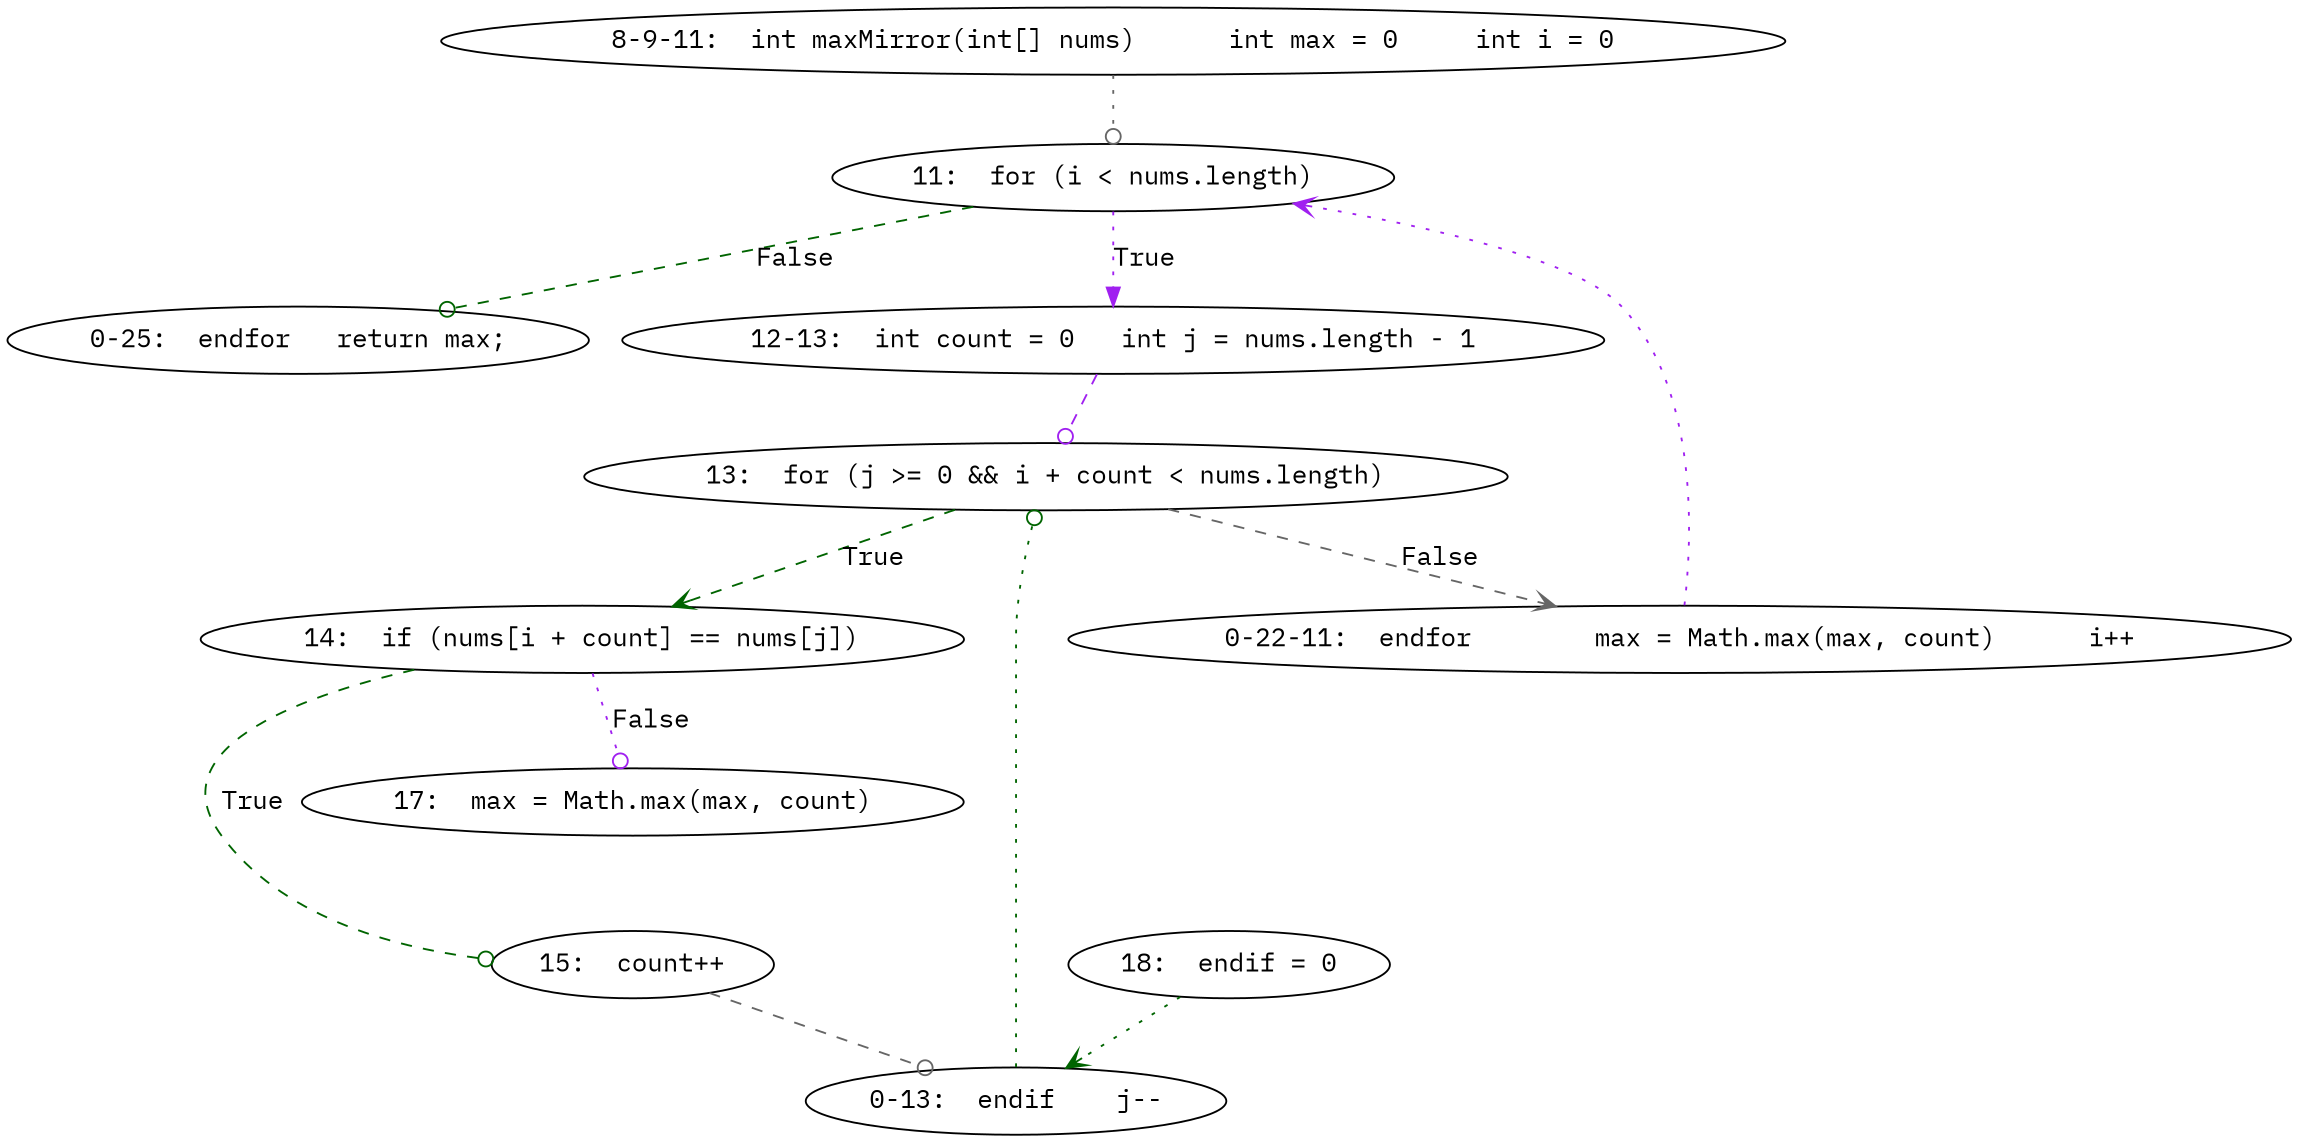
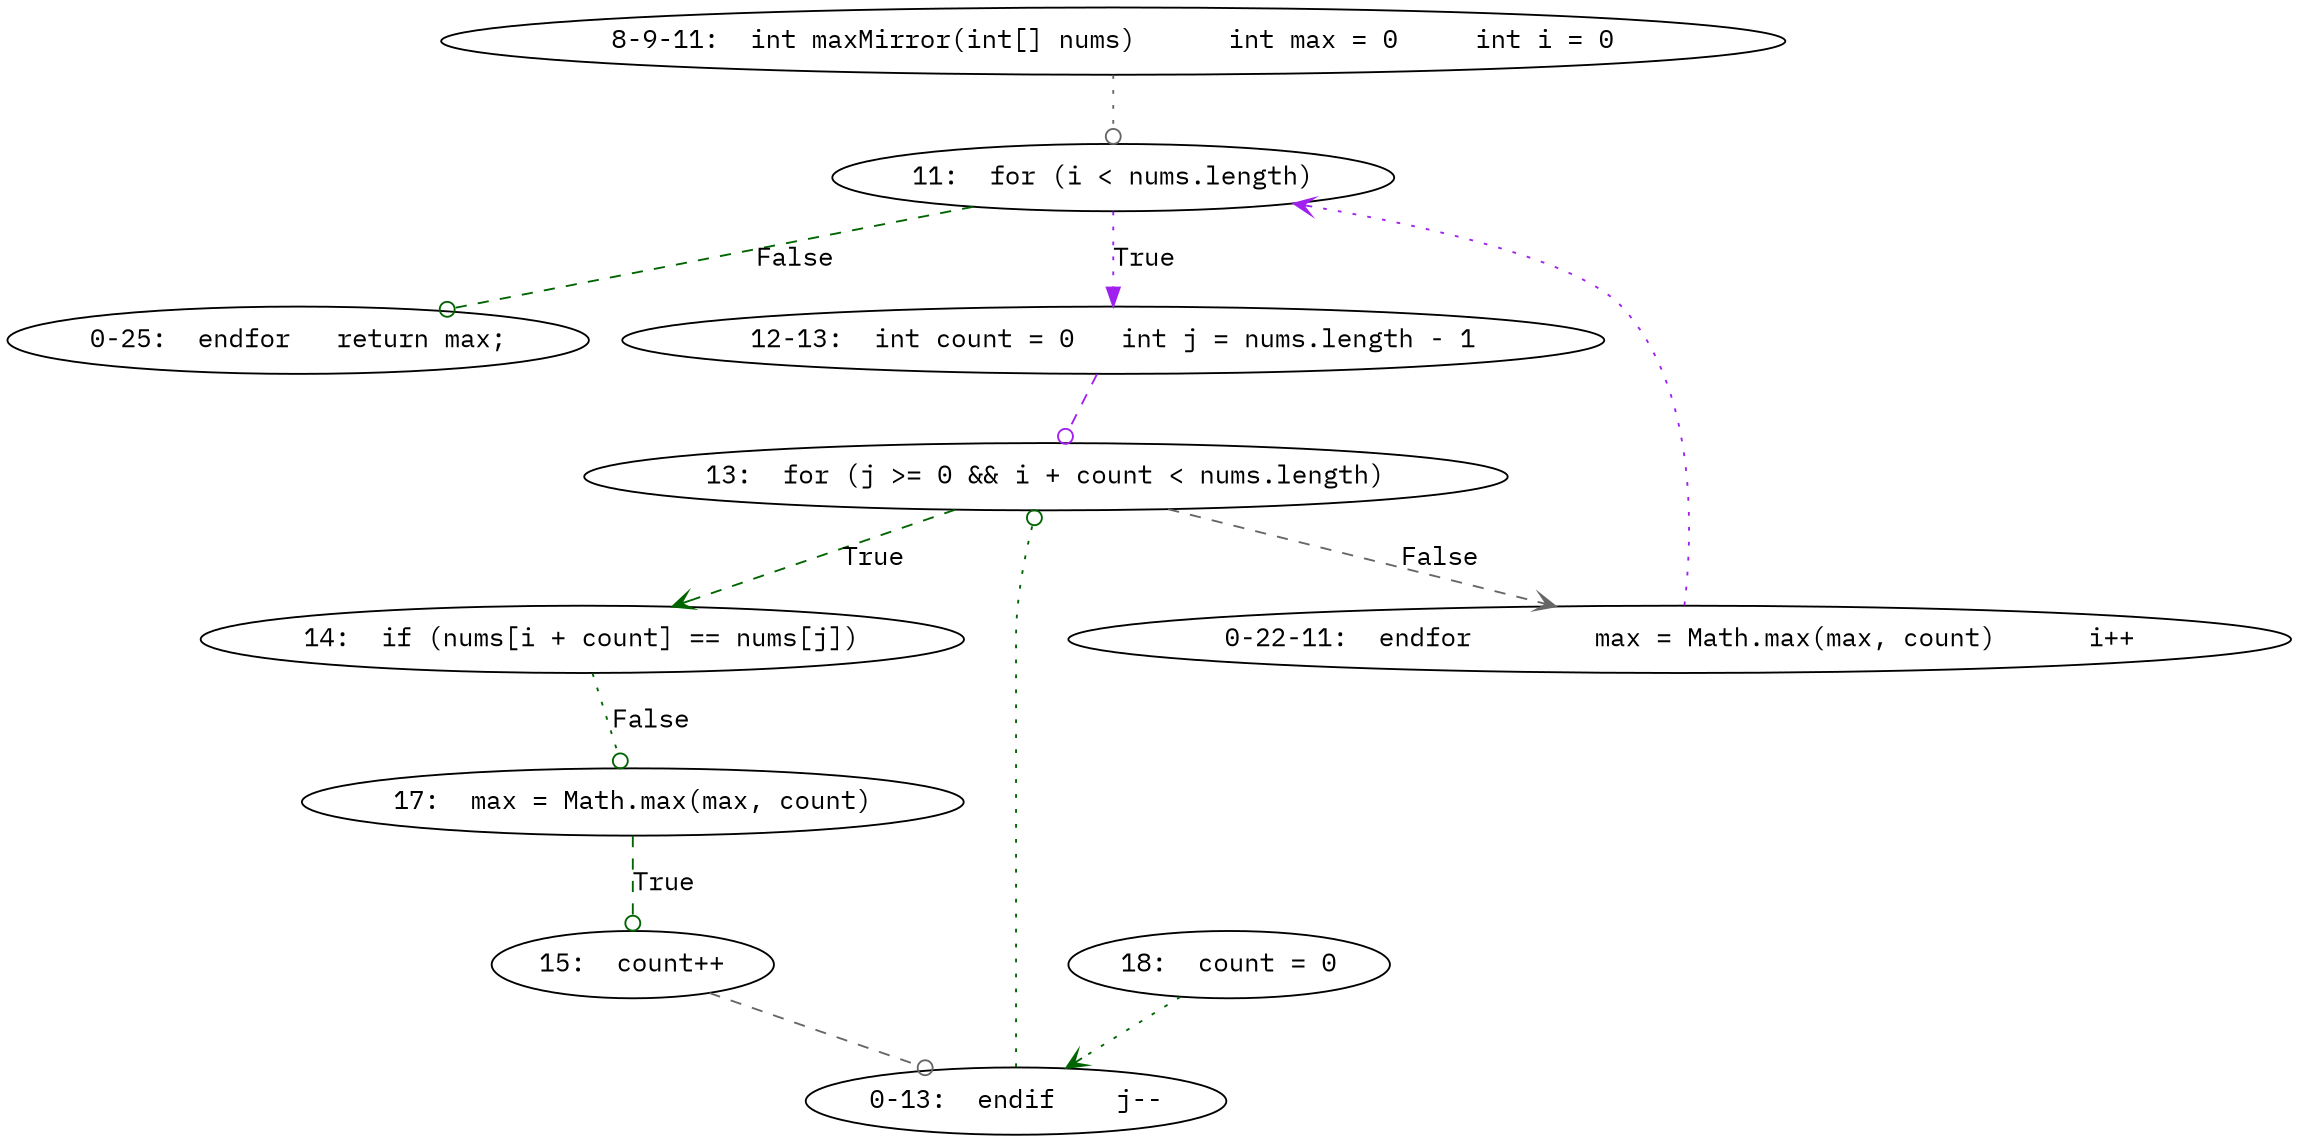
(605, 713) -> (605, 713)
(219, 831) -> (633, 876)
(1229, 965) -> (1229, 965)
